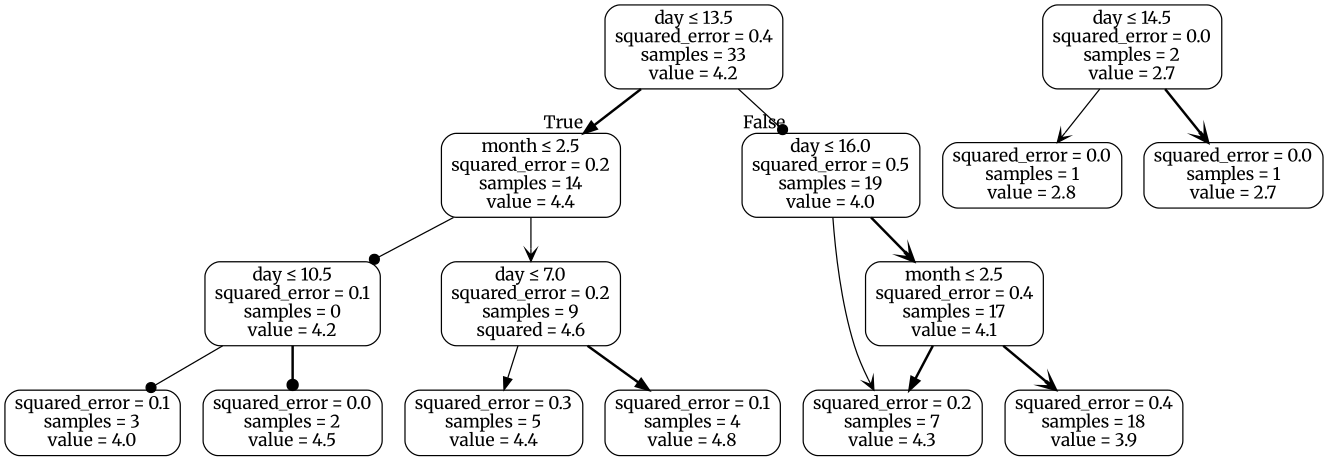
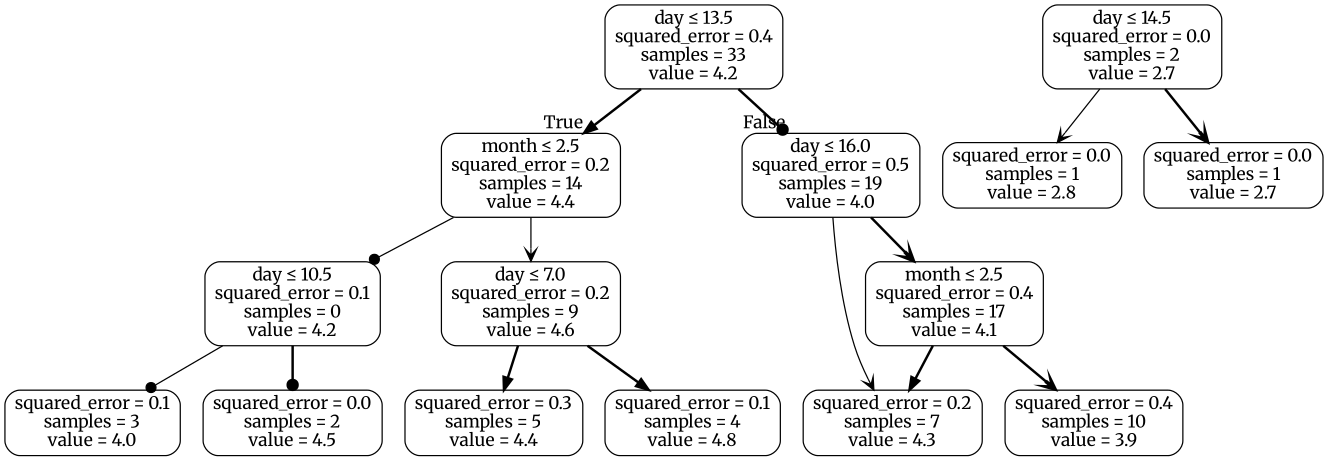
(759, 108) -> (759, 108)
(531, 331) -> (531, 331)
(513, 362) -> (513, 362)
(1094, 422) -> (1094, 422)
